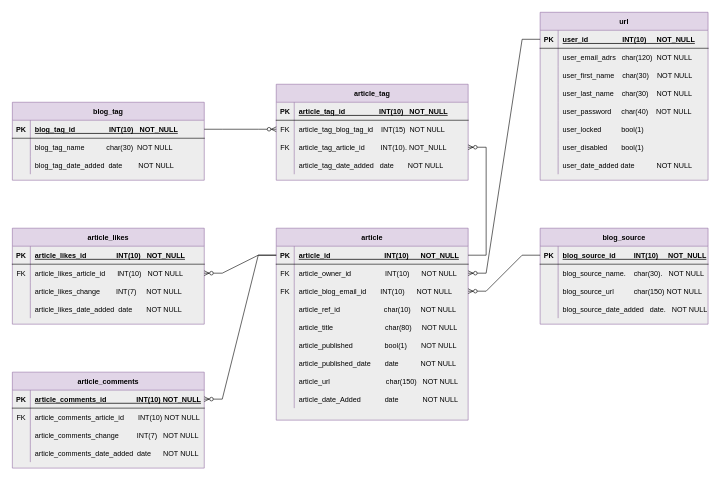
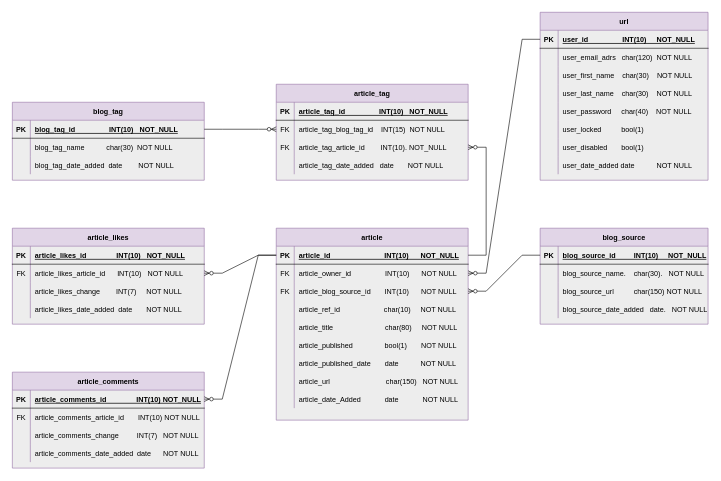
(385, 292) -> (389, 292)
